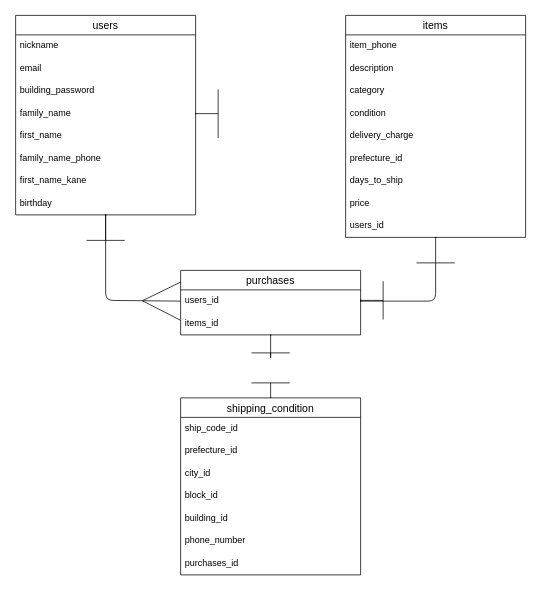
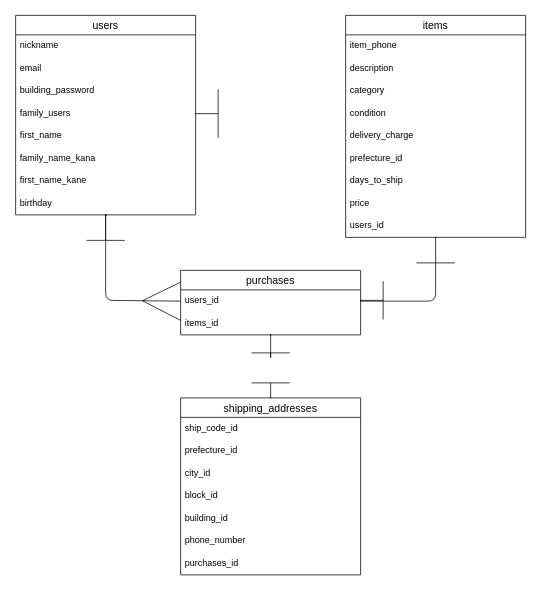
(45, 113) -> (47, 113)
(60, 158) -> (57, 158)
(270, 408) -> (270, 408)
